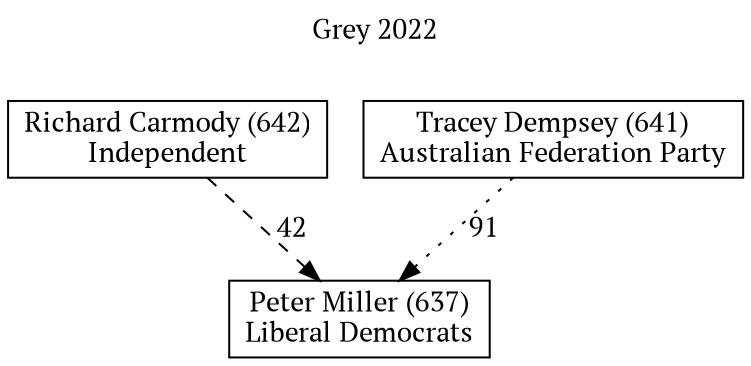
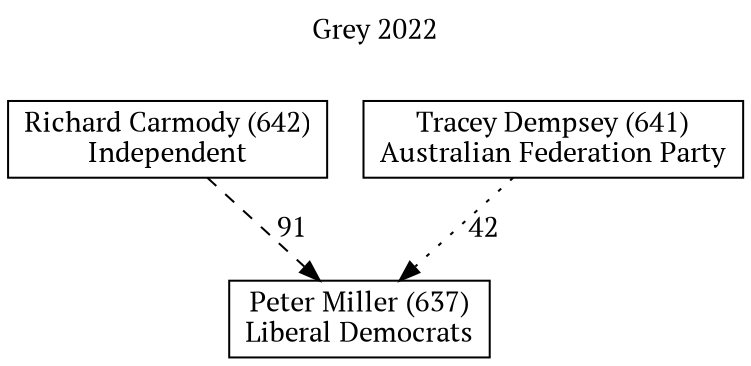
(293, 229) -> (293, 229)
(485, 229) -> (485, 229)
